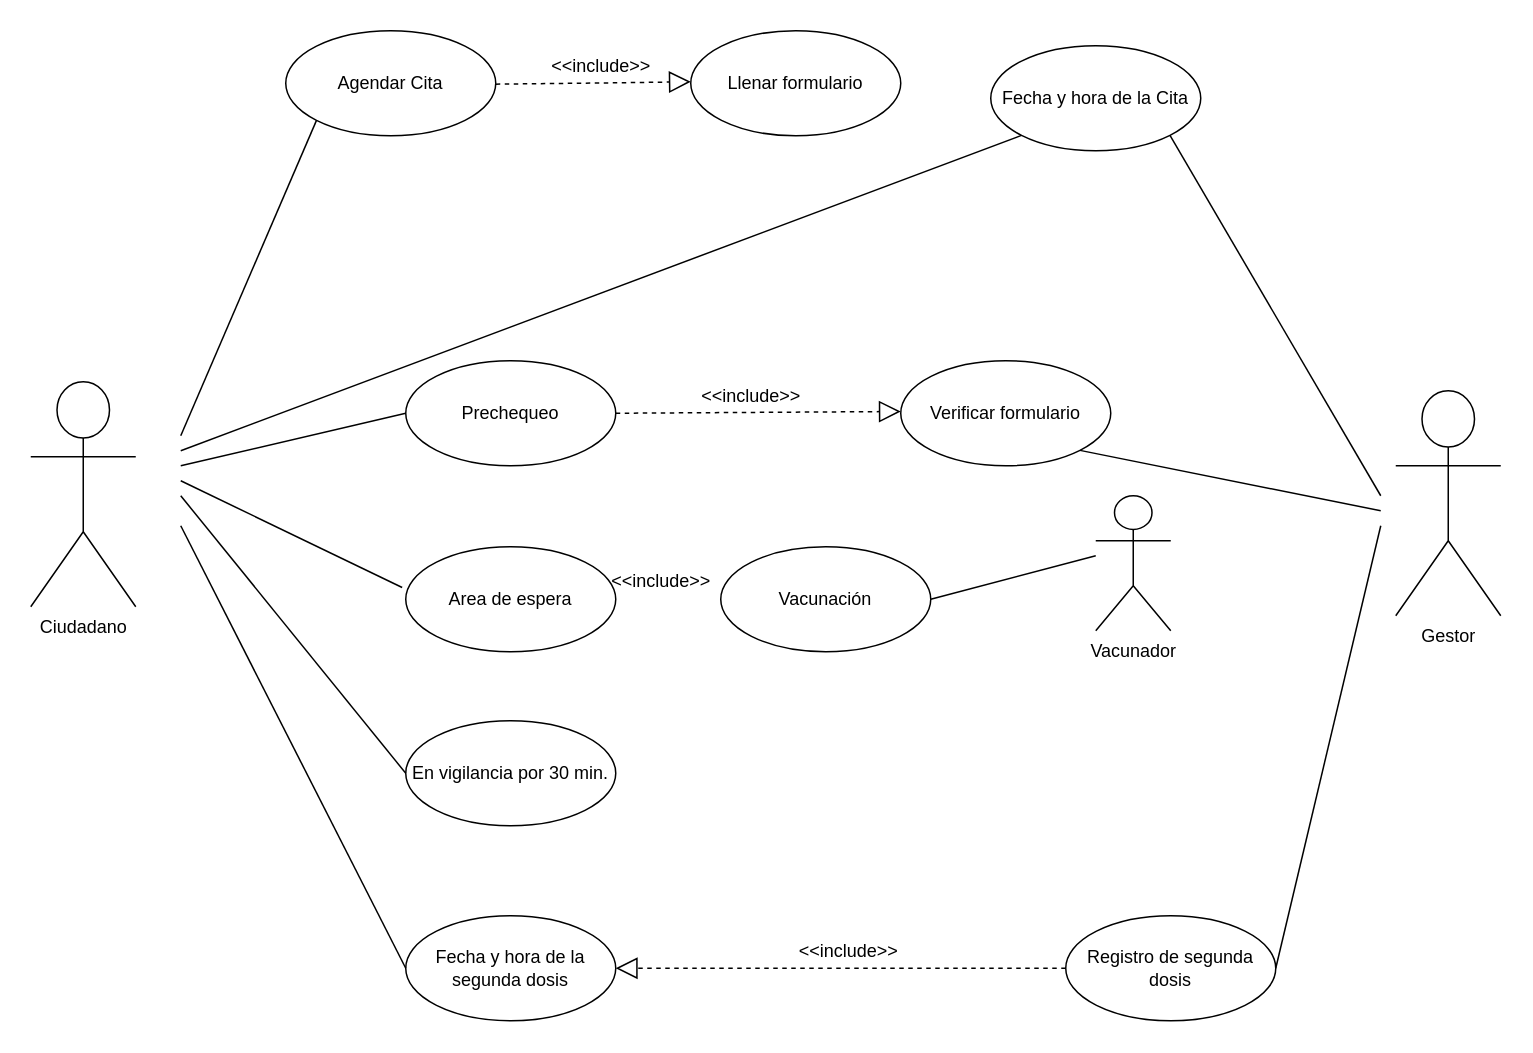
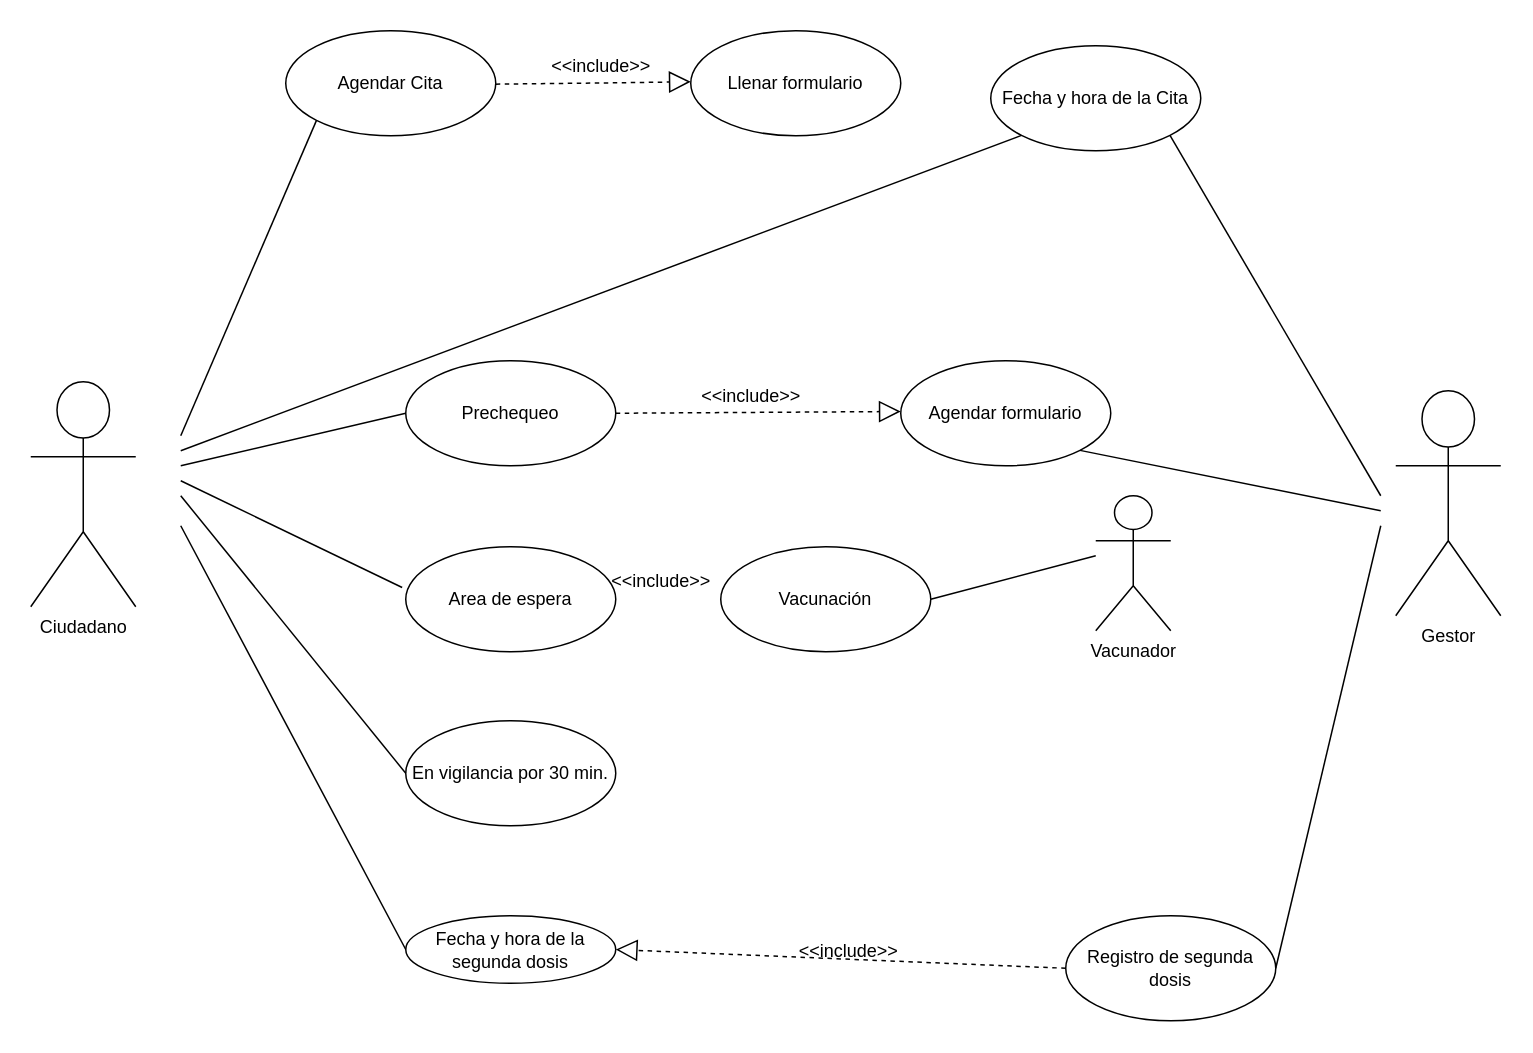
(1006, 413) -> (1006, 413)
(511, 968) -> (511, 950)
